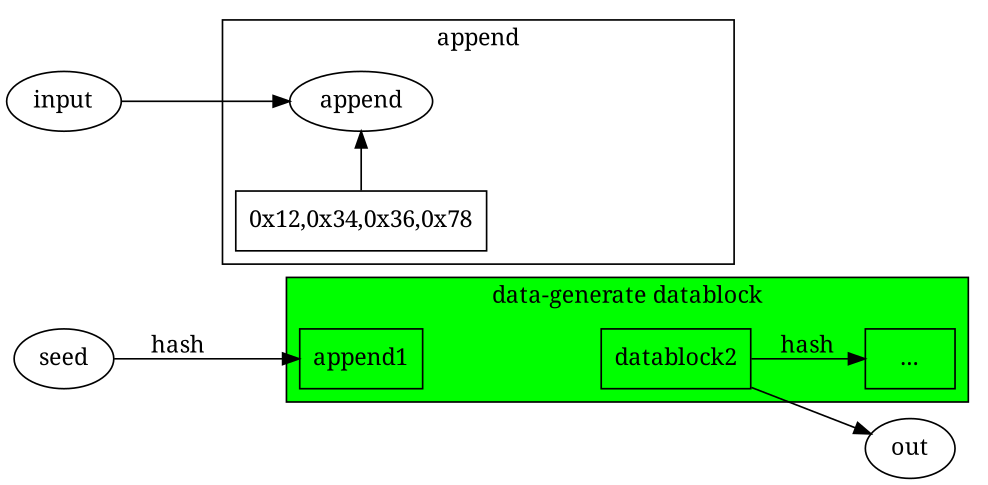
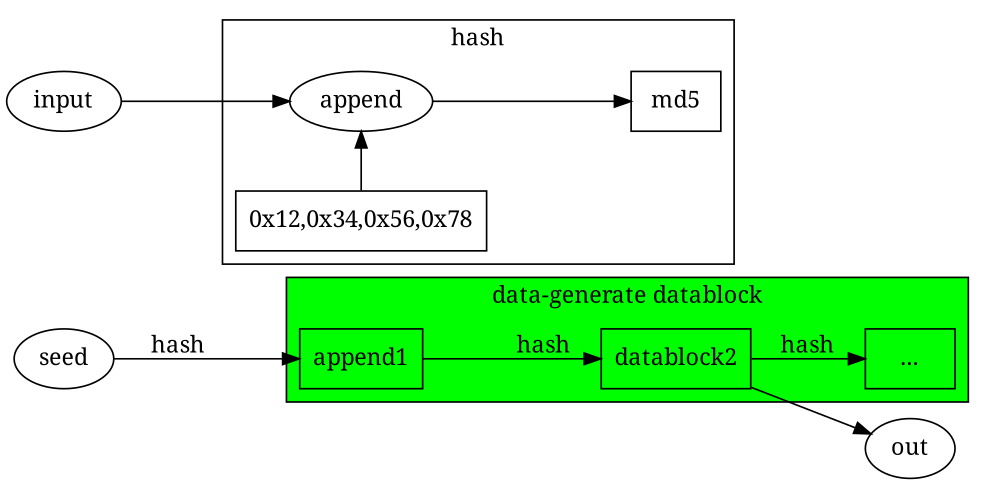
(478, 39) -> (478, 39)
none -> (676, 101)
(361, 221) -> (361, 221)
none -> (503, 359)
